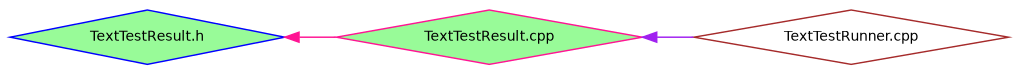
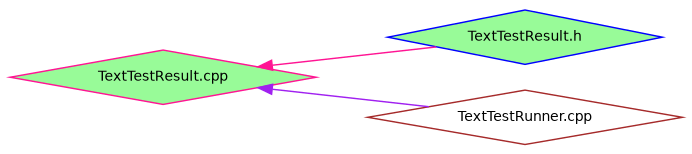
(318, 37) -> (354, 56)
